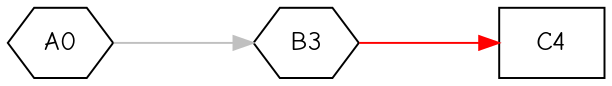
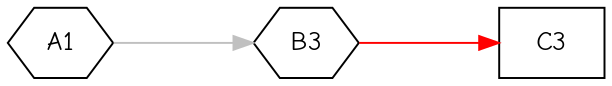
(60, 43) -> (60, 43)
(552, 43) -> (552, 43)
